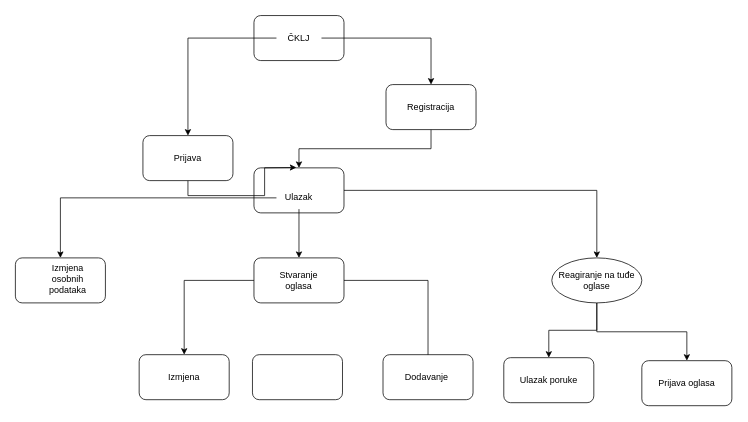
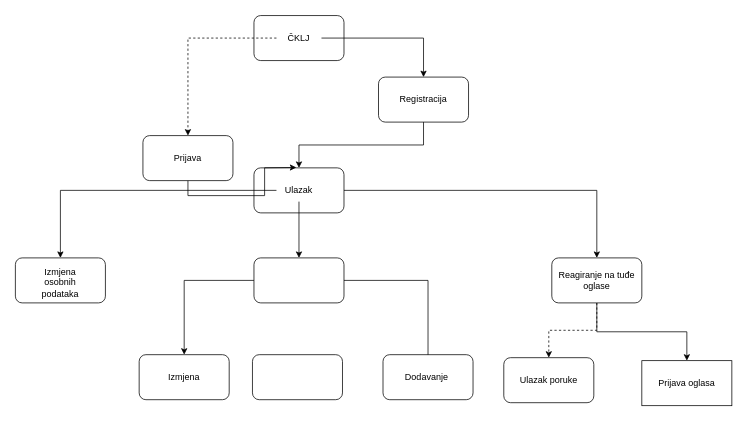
(188, 40) -> (188, 40)
(431, 107) -> (423, 99)
(299, 198) -> (299, 190)
(68, 279) -> (60, 282)
(299, 280) -> none
(597, 280) -> (597, 280)
(562, 330) -> (562, 330)
(687, 383) -> (687, 383)
